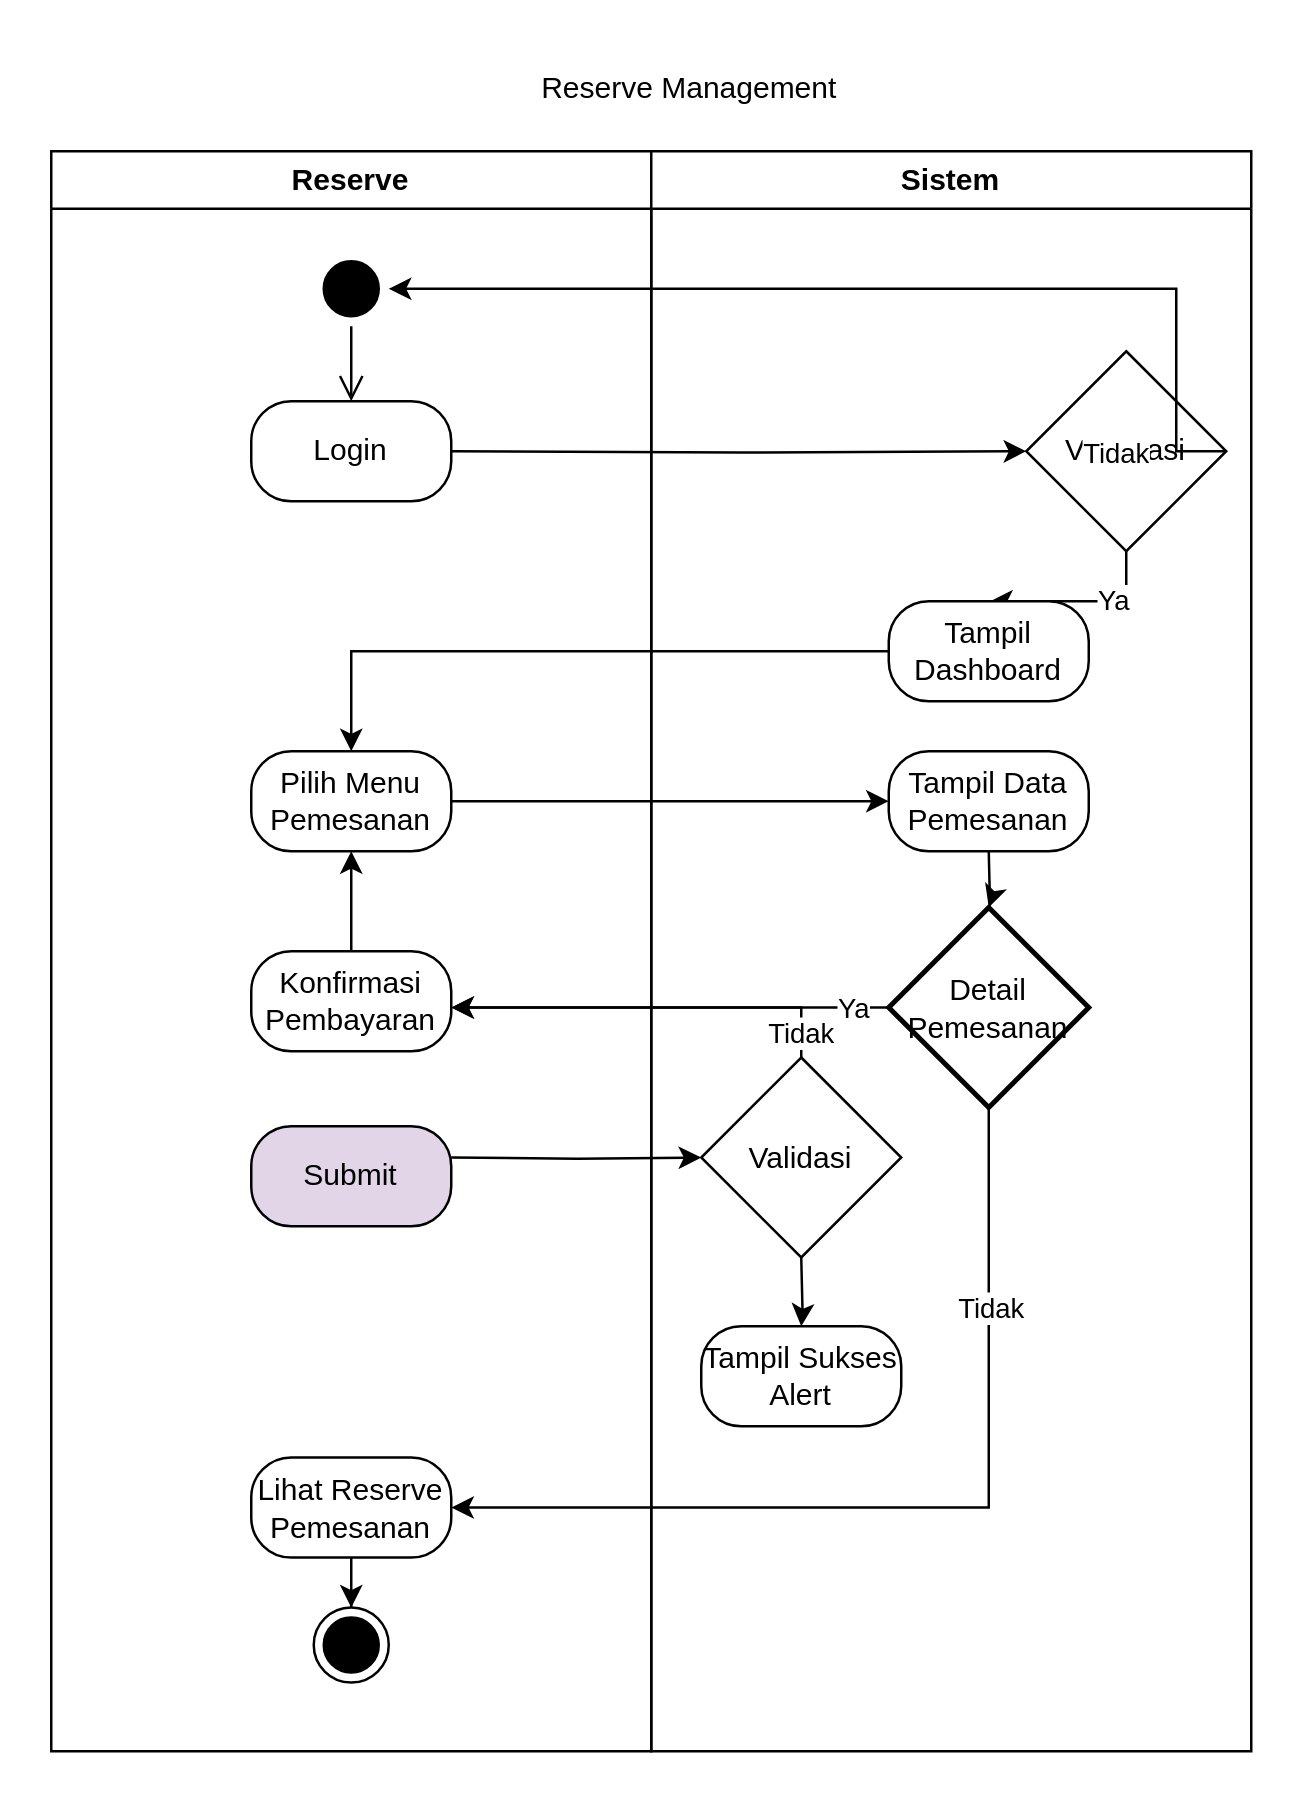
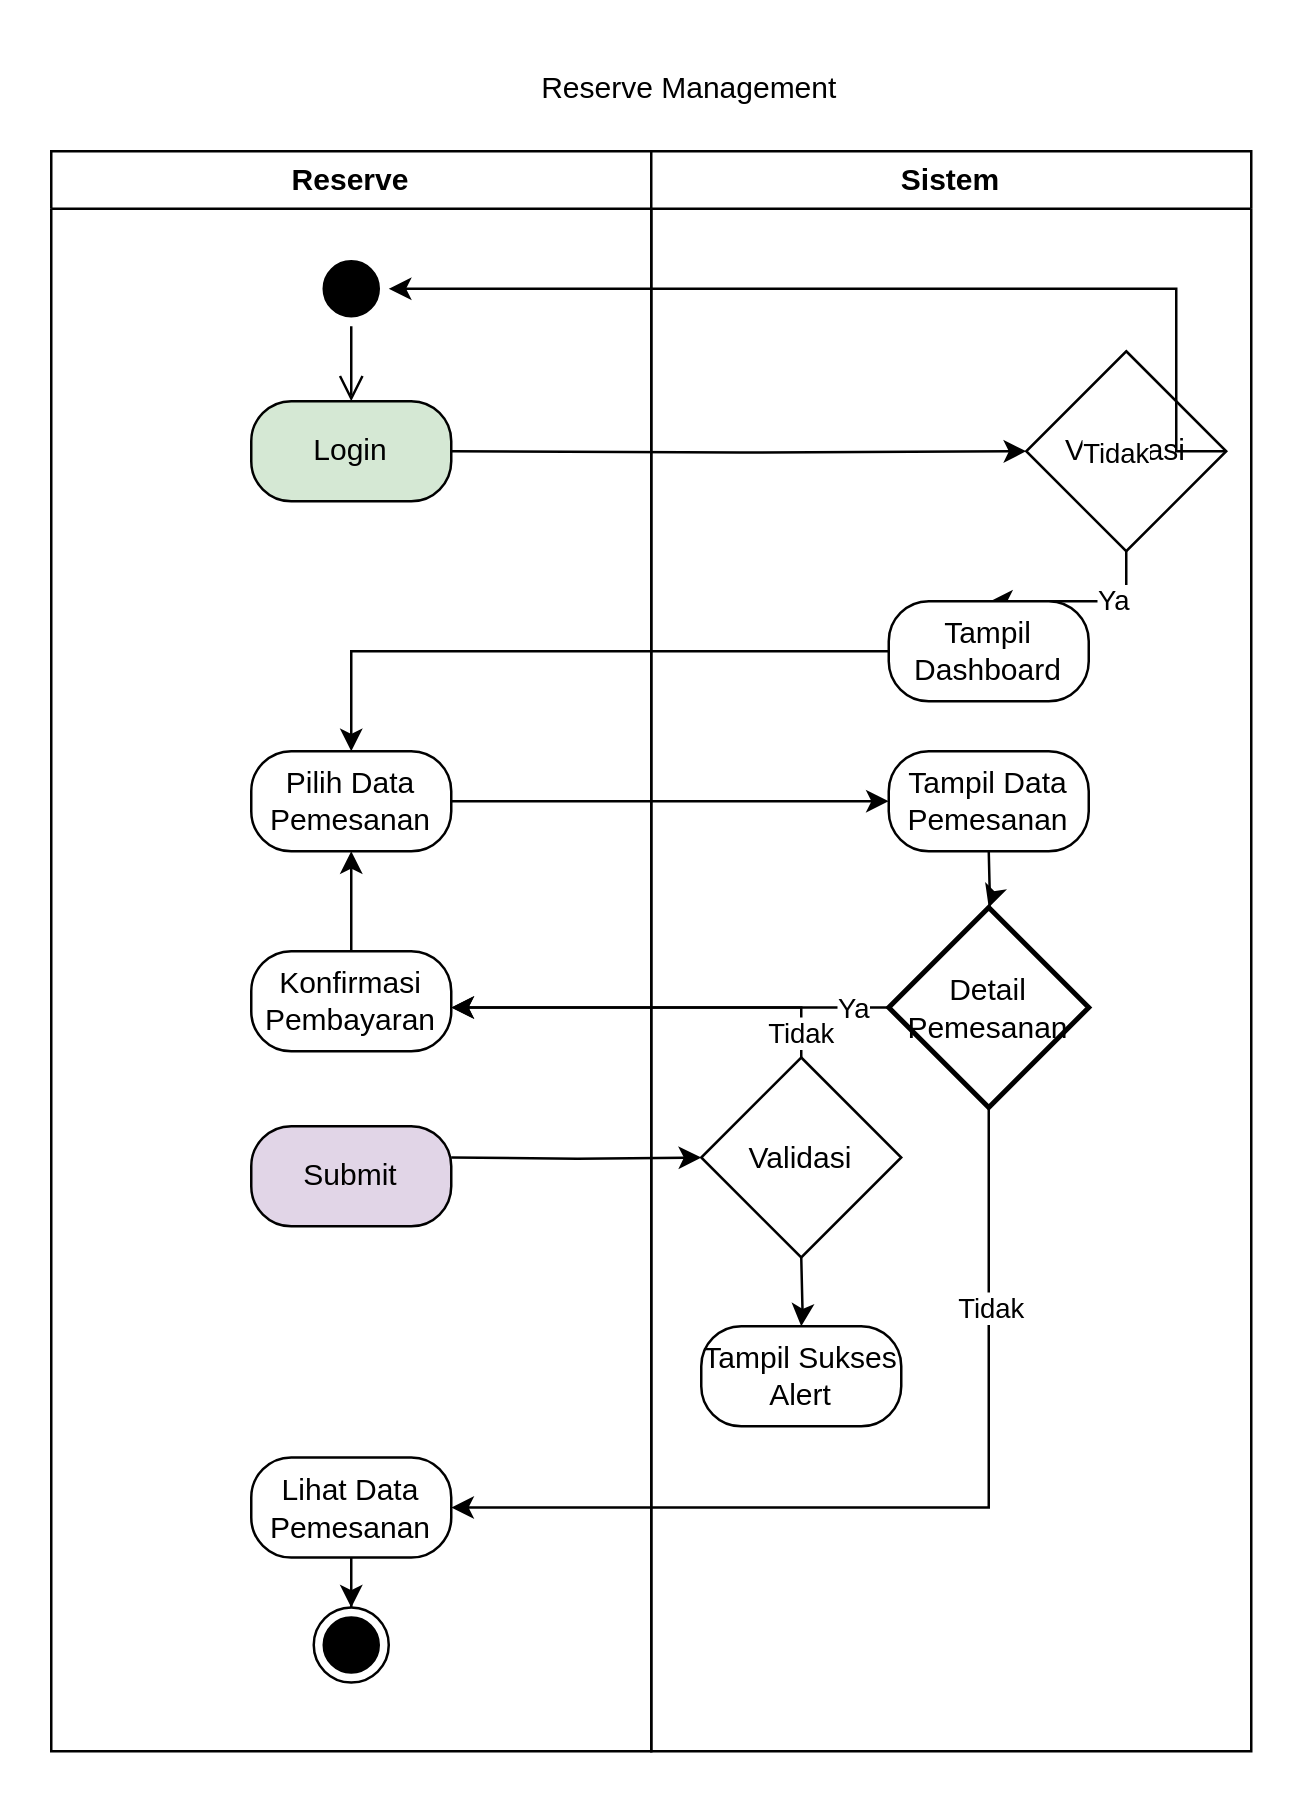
(351, 451) -> (351, 451)
(351, 801) -> (351, 801)
(351, 1509) -> (351, 1509)
